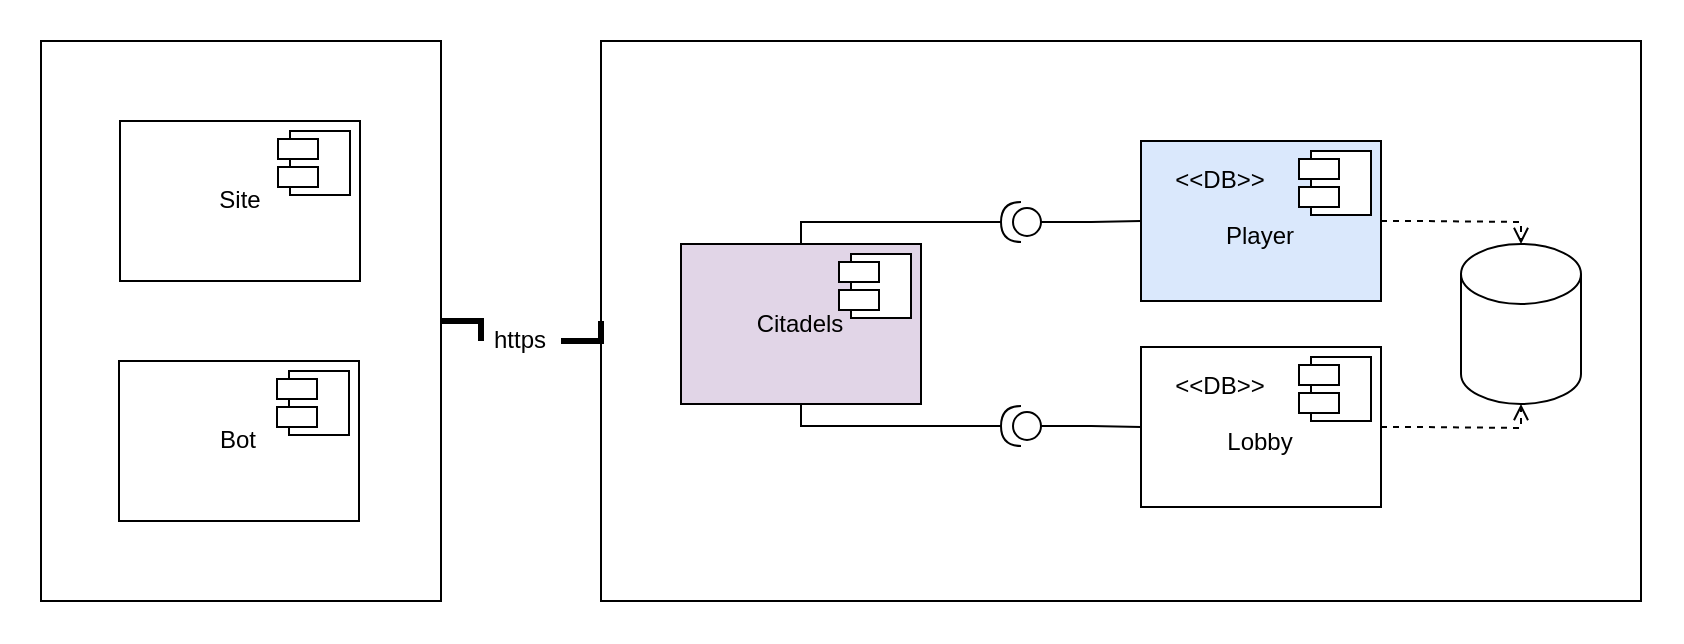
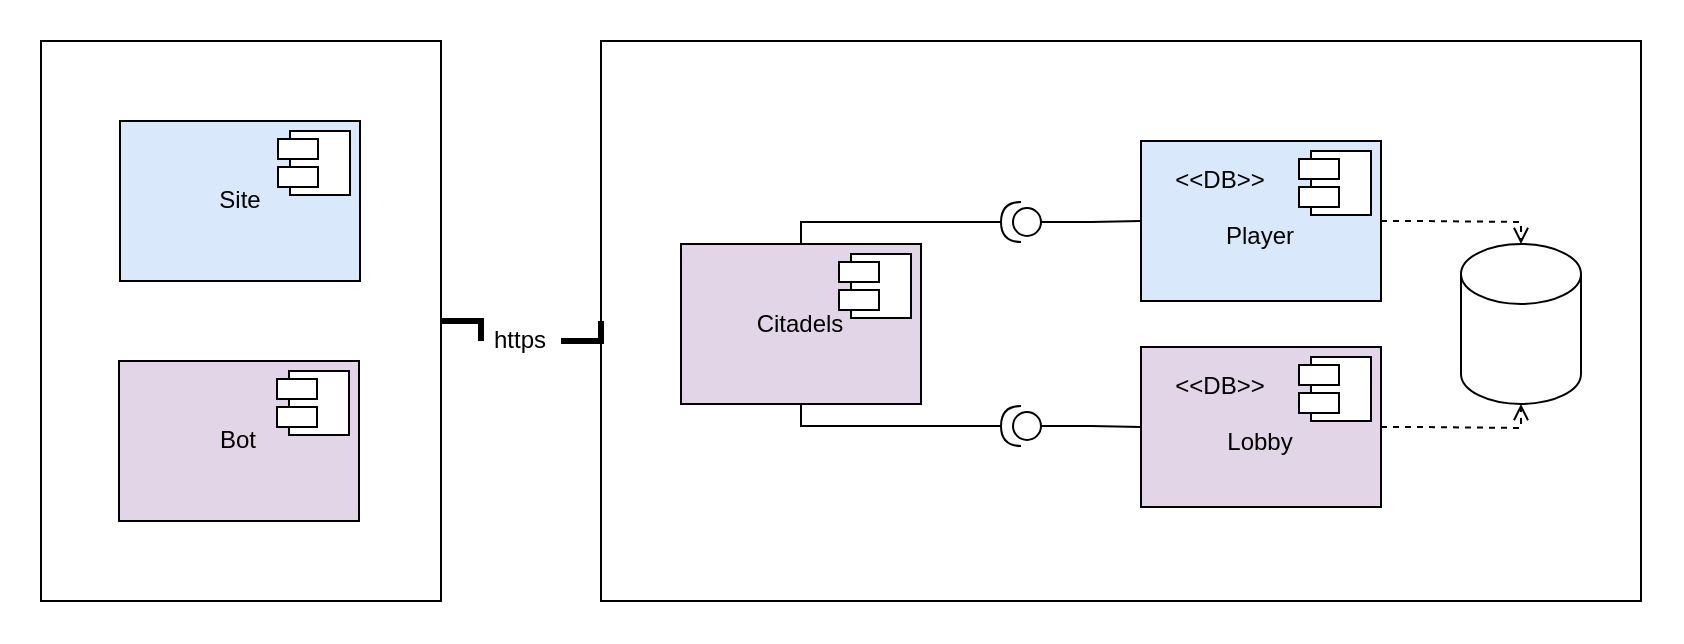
(240, 201) -> (240, 201)
(1261, 427) -> (1261, 427)
(239, 441) -> (239, 441)
